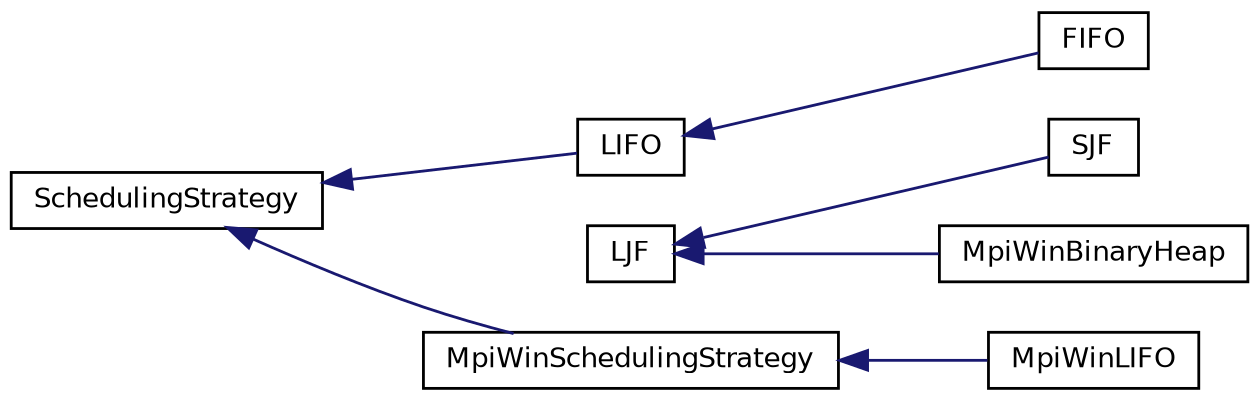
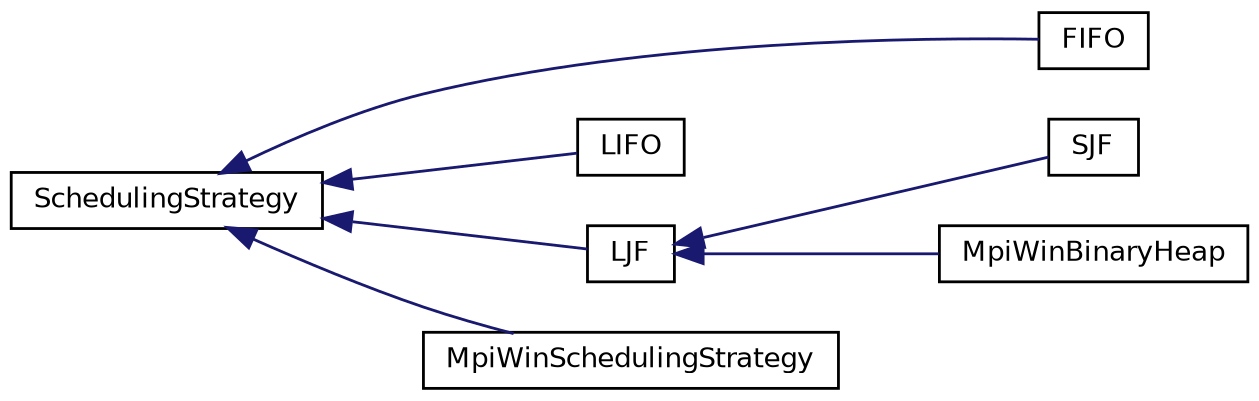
(875, 91) -> (635, 58)
none -> (470, 235)
(1094, 360) -> none
